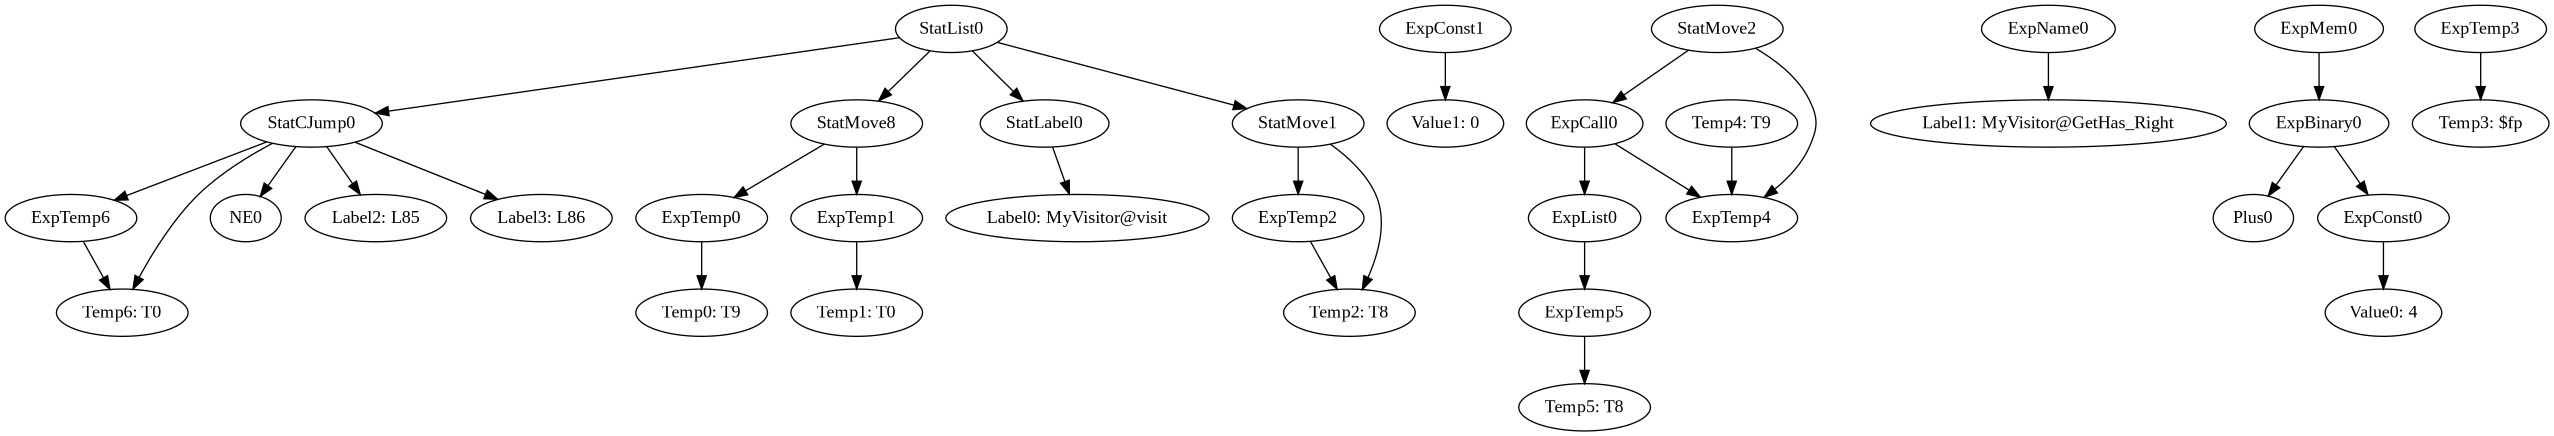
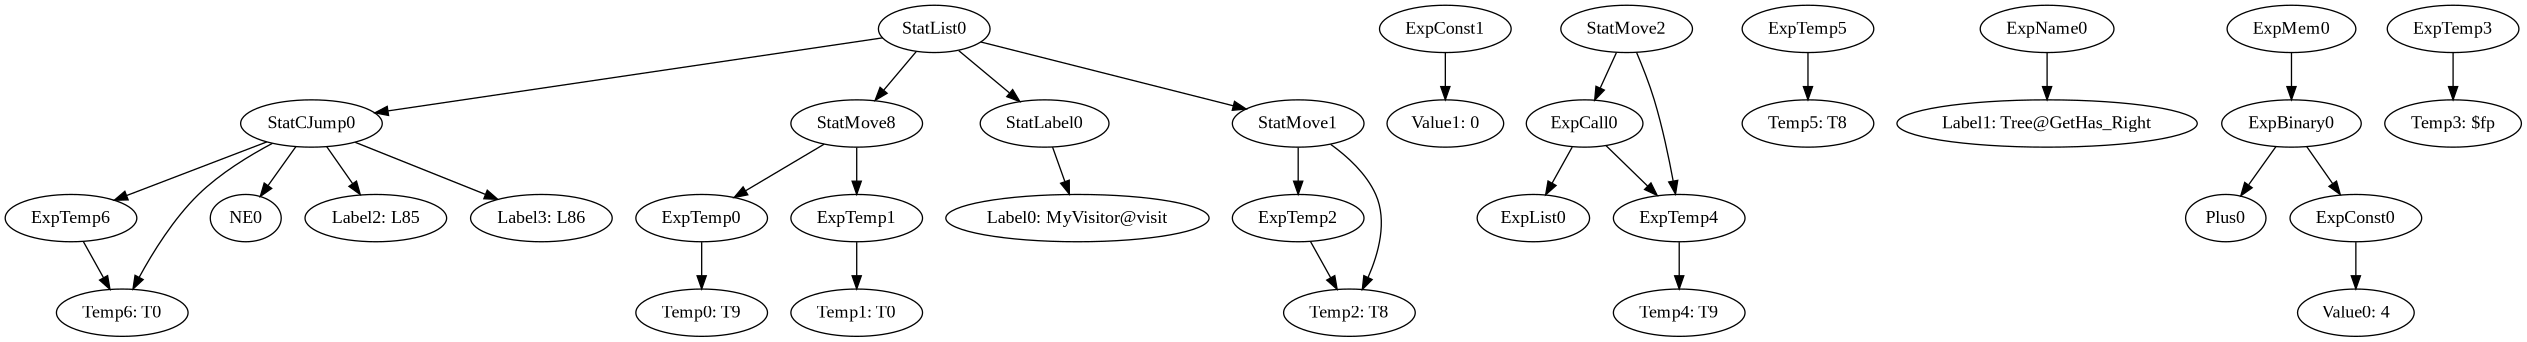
(2048, 124) -> (2047, 124)
(1732, 164) -> (1679, 259)
(1585, 259) -> none
